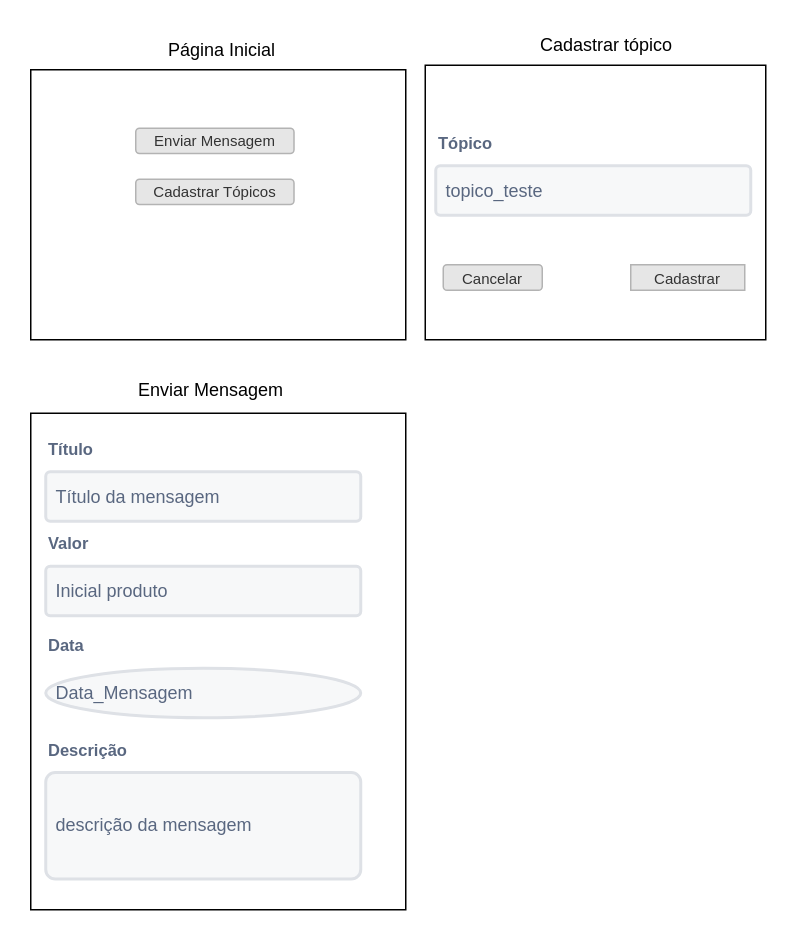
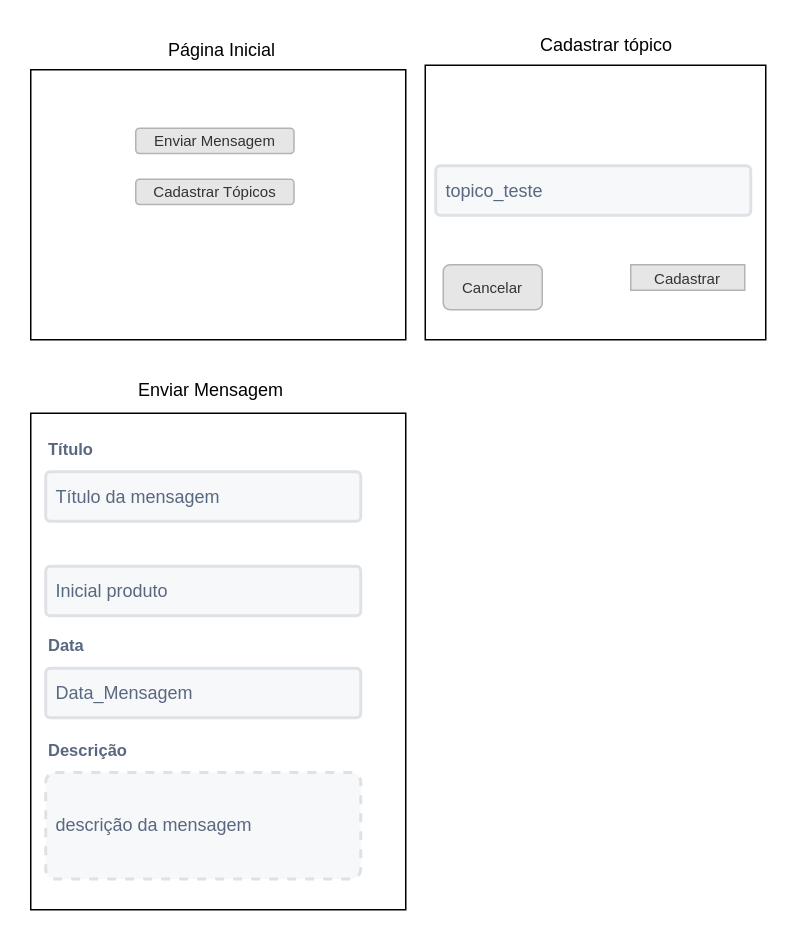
(593, 143) -> none
(493, 278) -> (493, 287)
(203, 544) -> none
(203, 693) -> (203, 693)
(203, 826) -> (203, 826)
